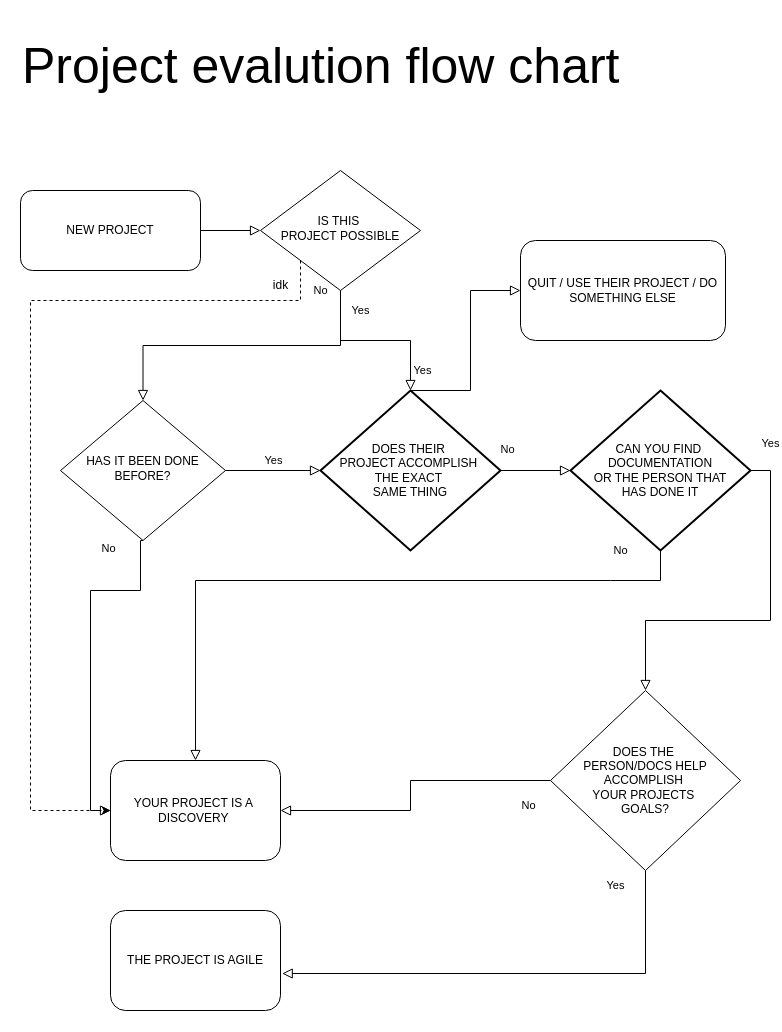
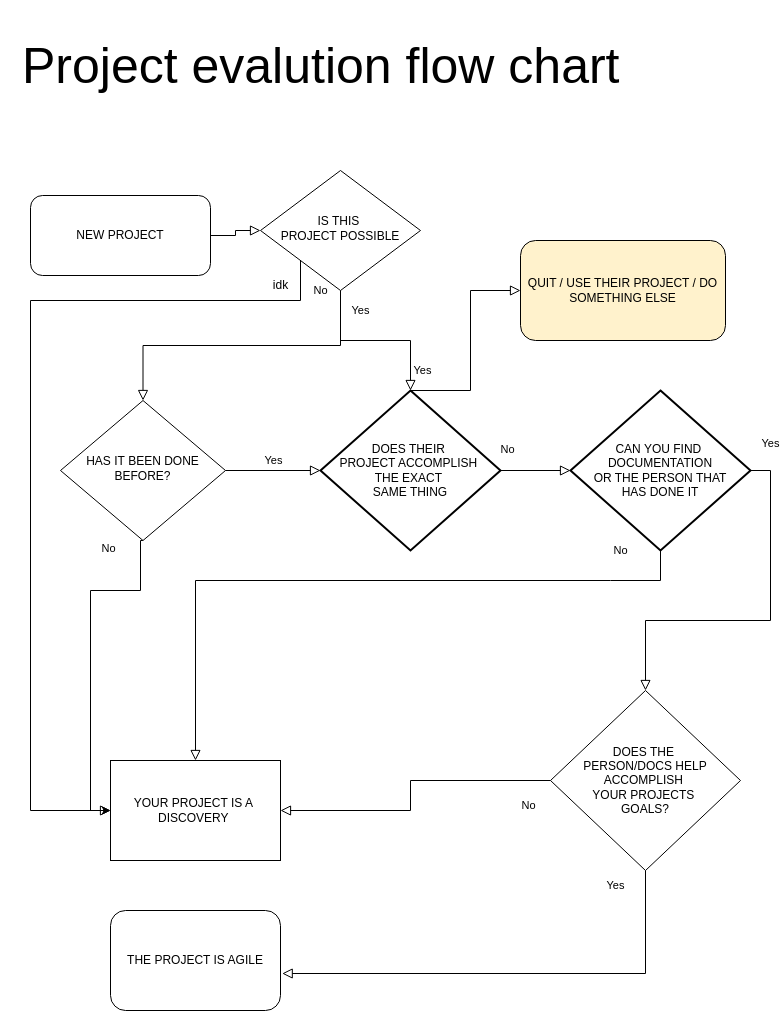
(111, 231) -> (121, 236)
(623, 291) -> (623, 291)
(31, 430) -> (31, 430)
(196, 811) -> (196, 811)
